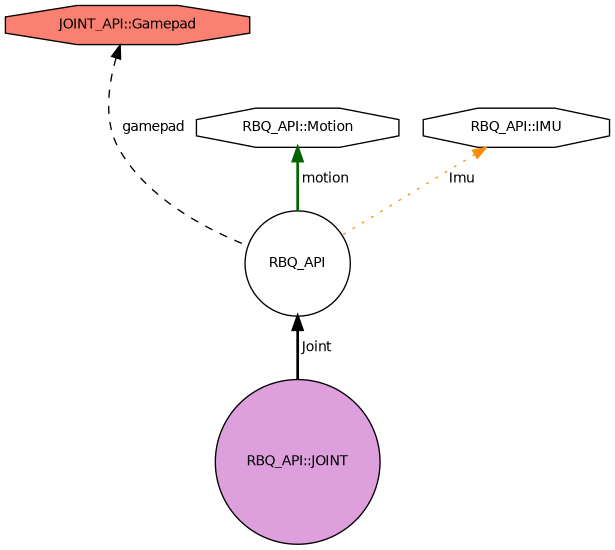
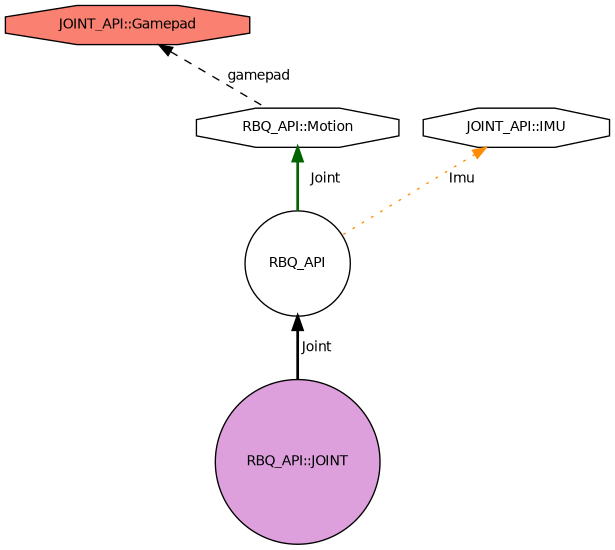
(516, 128) -> (516, 128)
(140, 177) -> (218, 80)
(323, 179) -> (323, 179)
